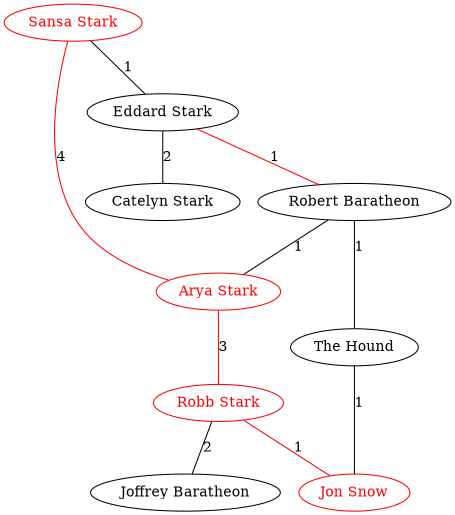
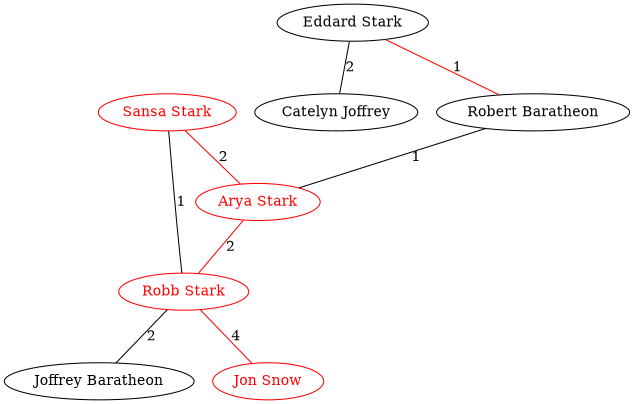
(118, 68) -> (175, 202)
(62, 157) -> (224, 157)
(163, 202) -> (336, 112)
(224, 347) -> (231, 247)
(354, 347) -> none
(299, 448) -> (236, 336)
